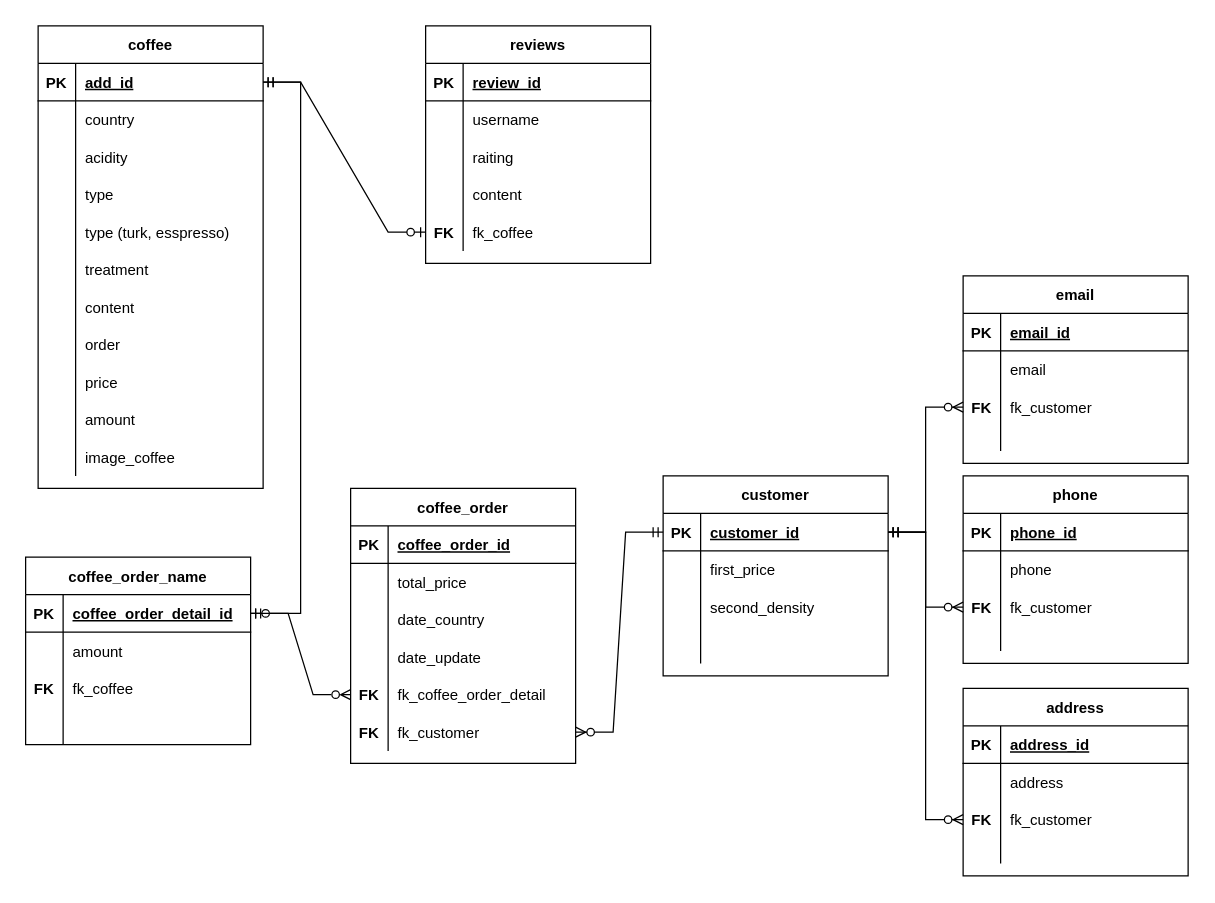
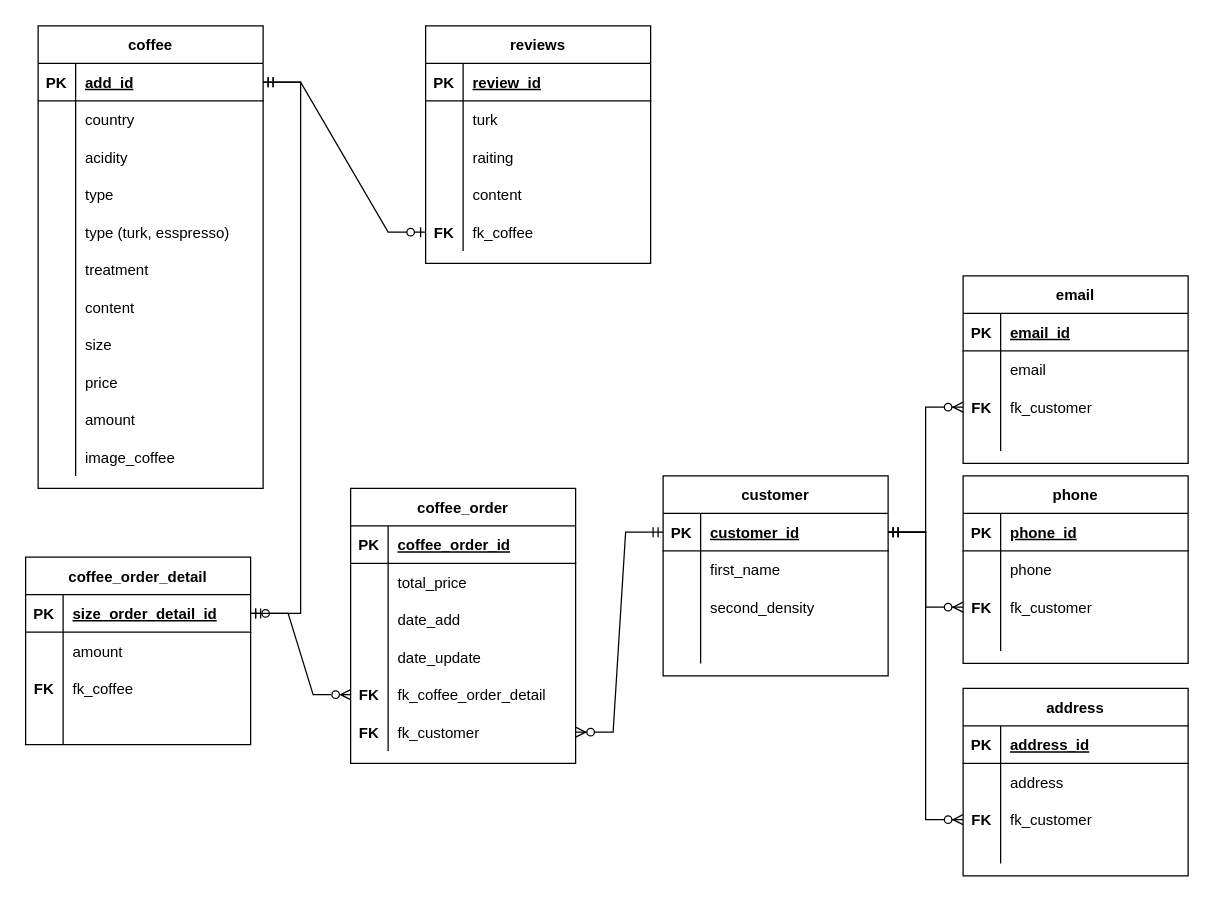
(506, 120) -> (489, 120)
(106, 345) -> (100, 345)
(752, 570) -> (750, 570)
(138, 576) -> (138, 576)
(159, 614) -> (149, 614)
(448, 620) -> (431, 620)
